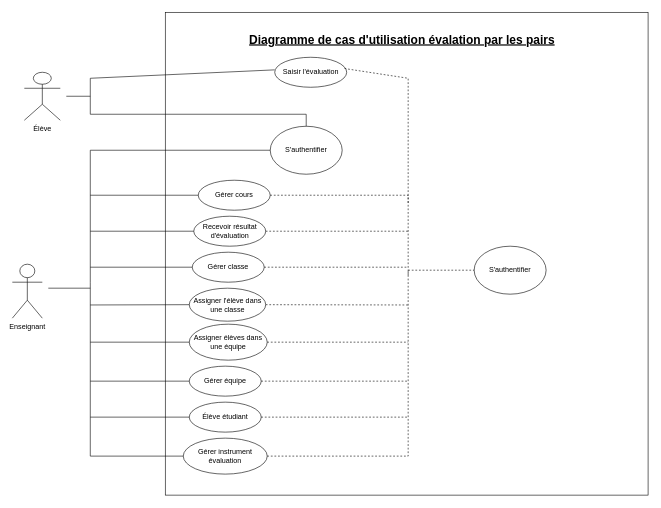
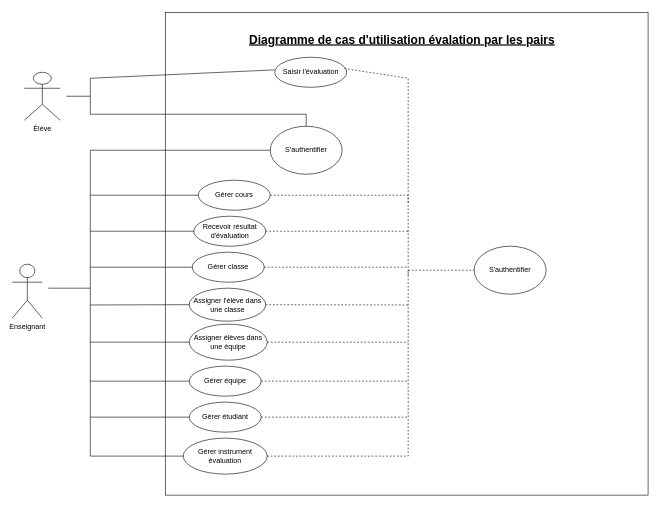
(225, 417) -> (225, 417)
